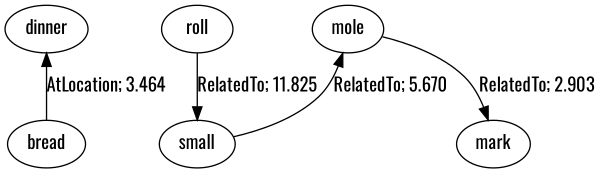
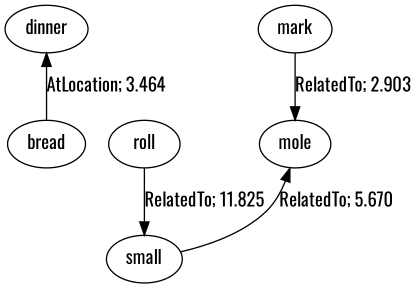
(442, 60) -> (295, 80)
